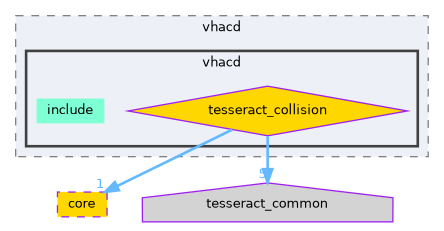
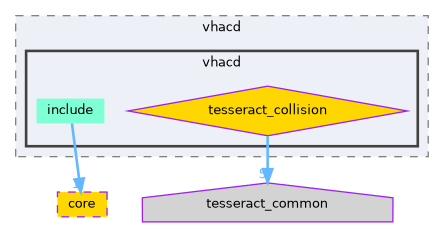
(160, 165) -> (74, 137)
